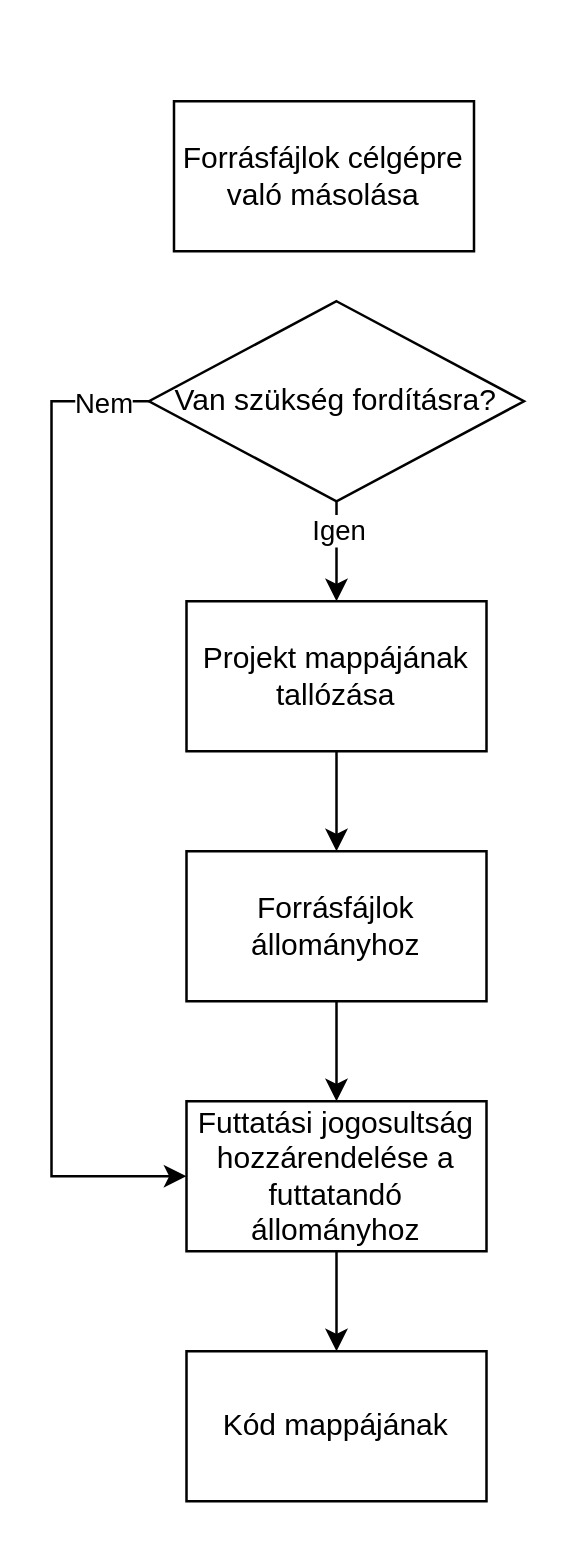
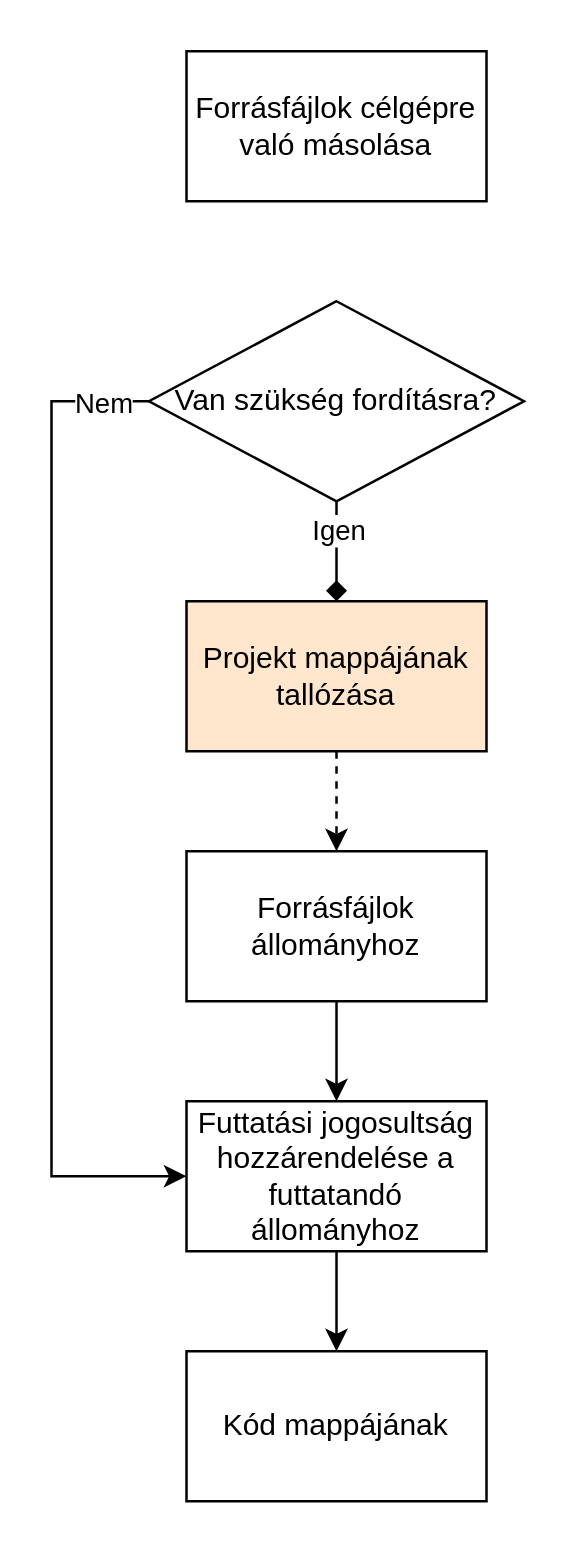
(324, 176) -> (336, 126)
(336, 582) -> (336, 581)
(336, 676) -> (336, 676)
(336, 792) -> (336, 792)
